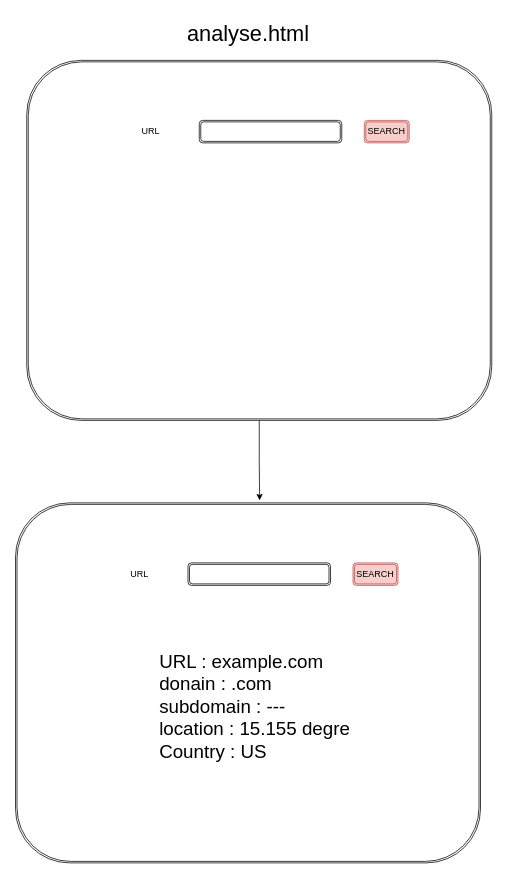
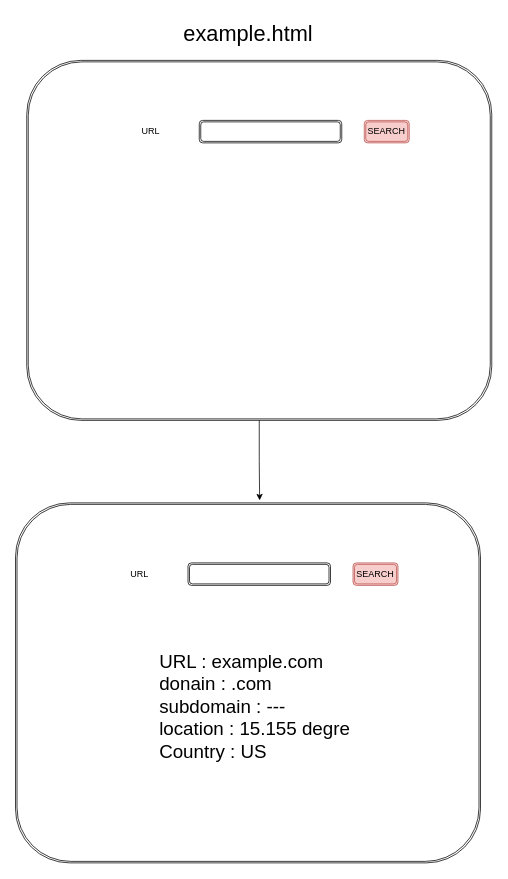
(248, 34) -> (248, 34)
